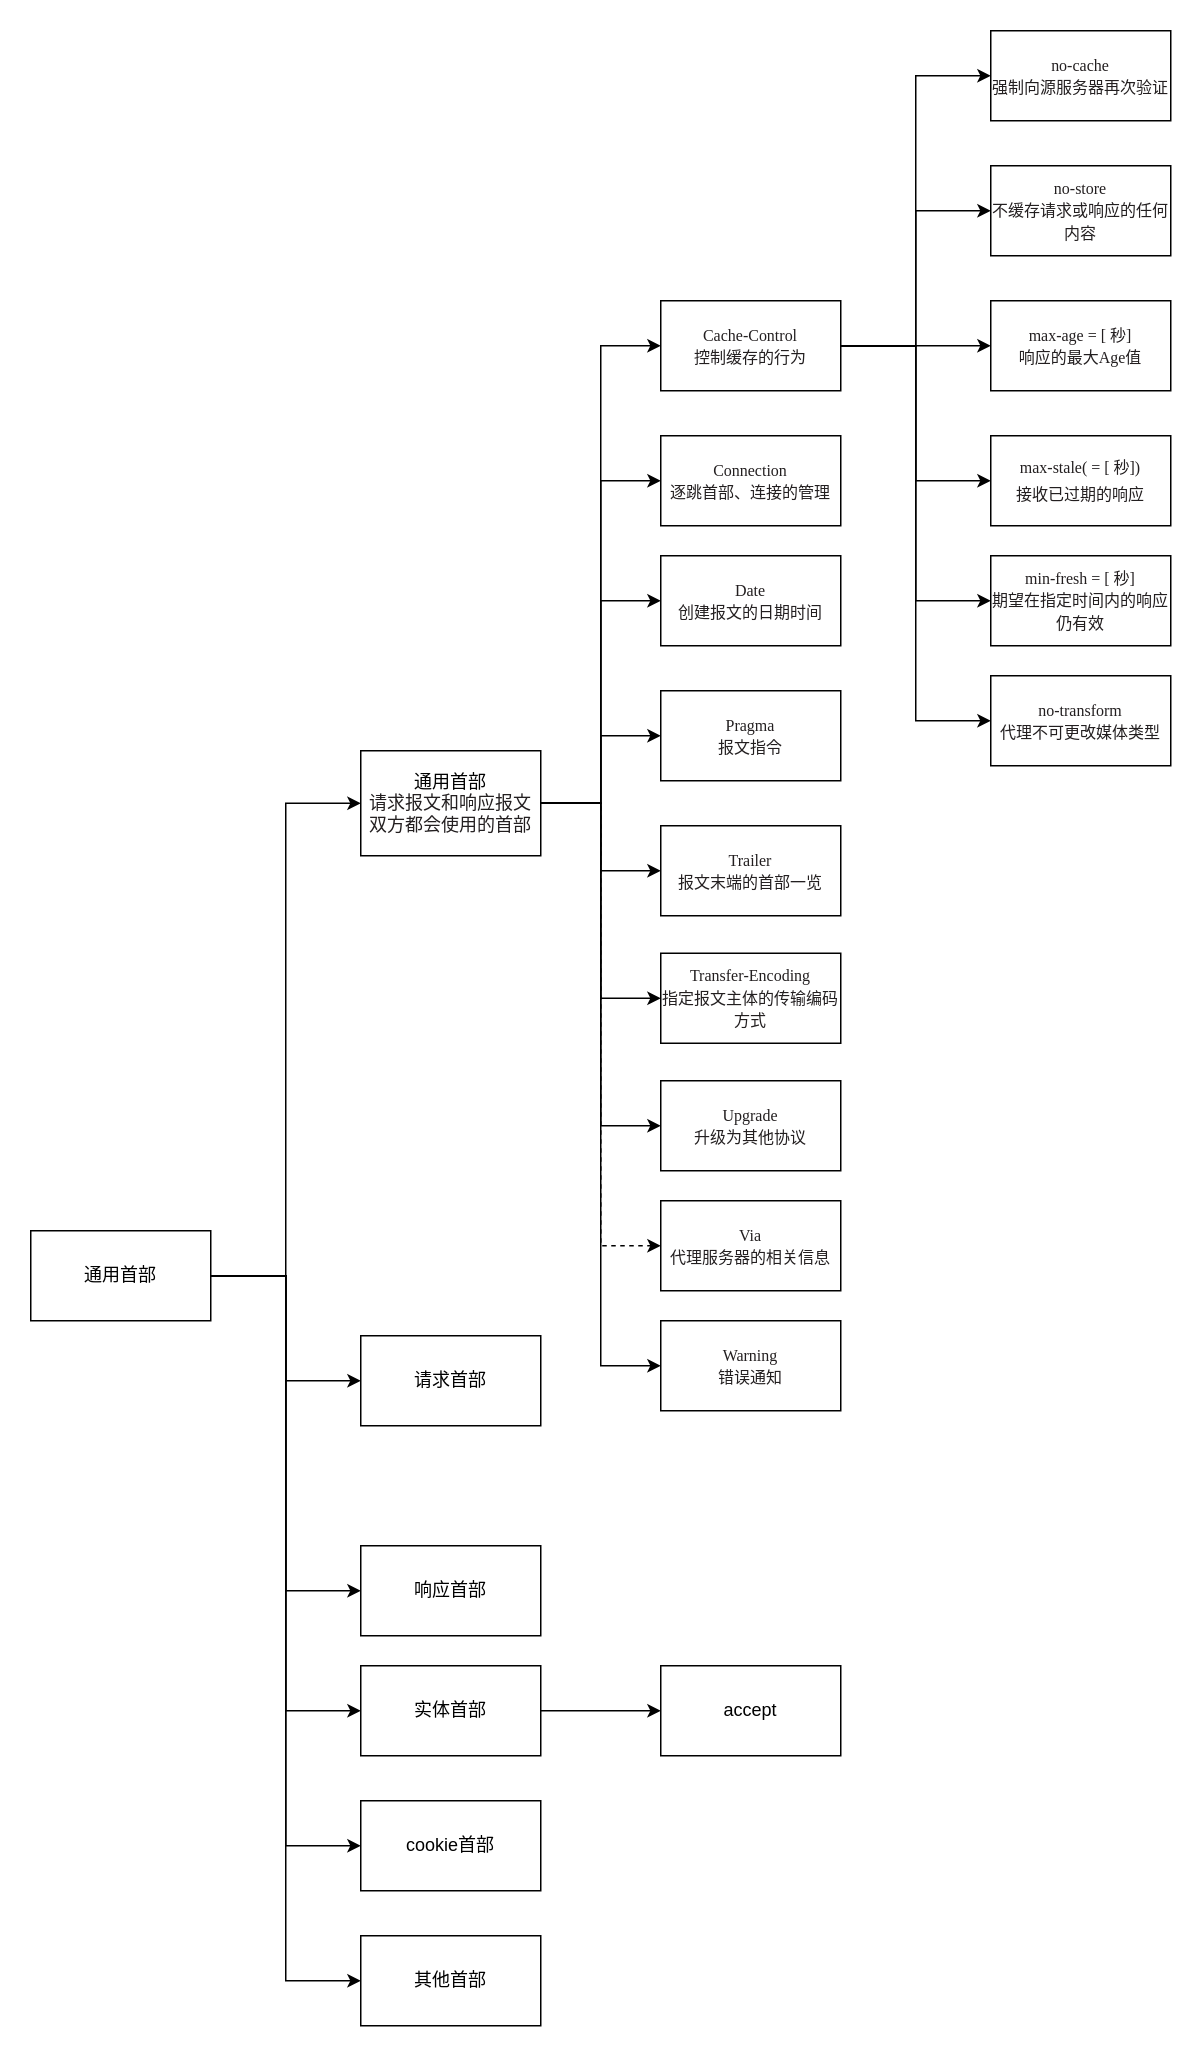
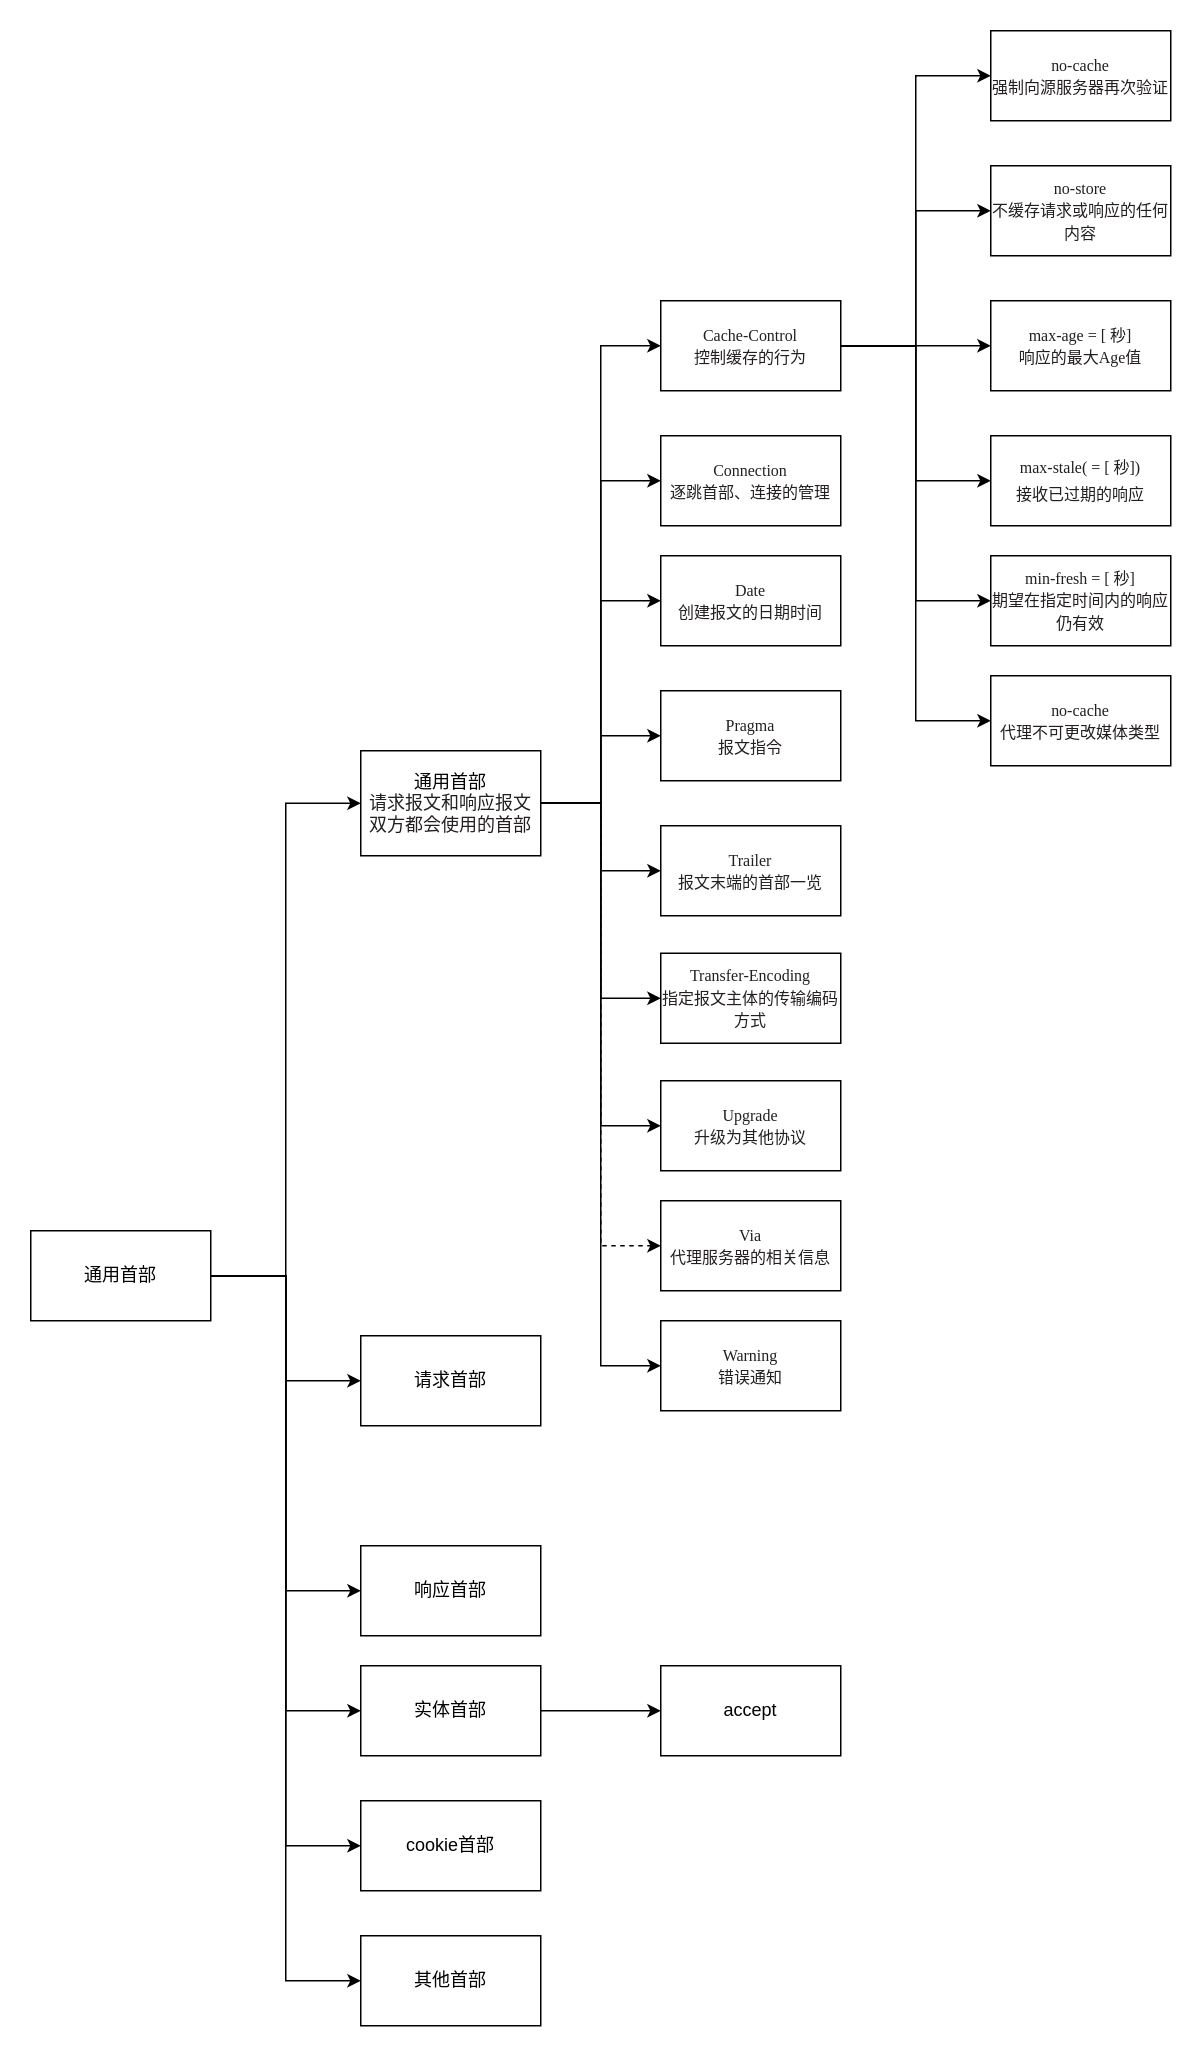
(1081, 721) -> (1081, 721)
